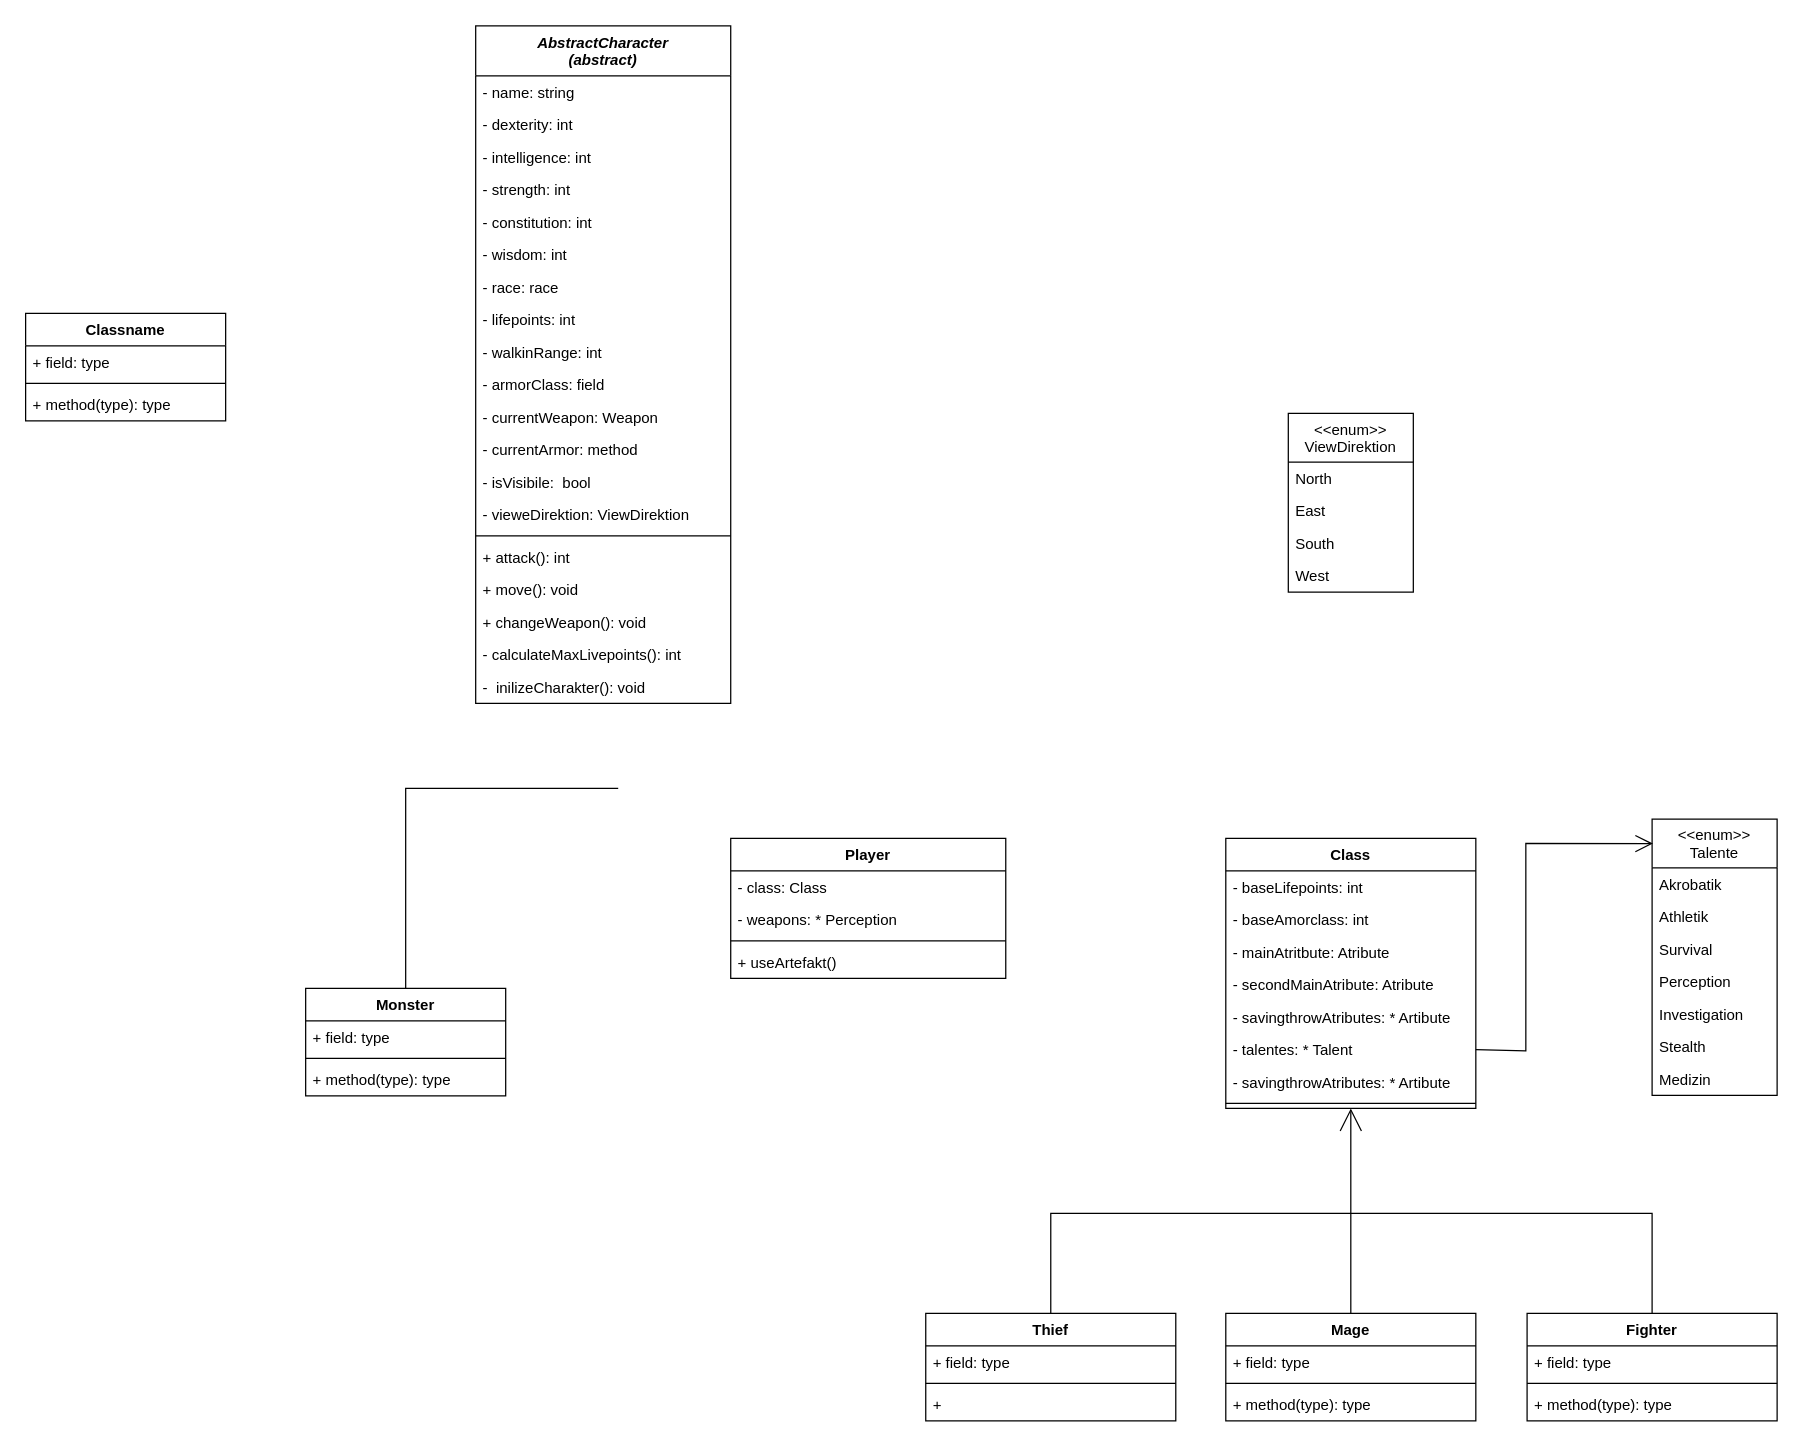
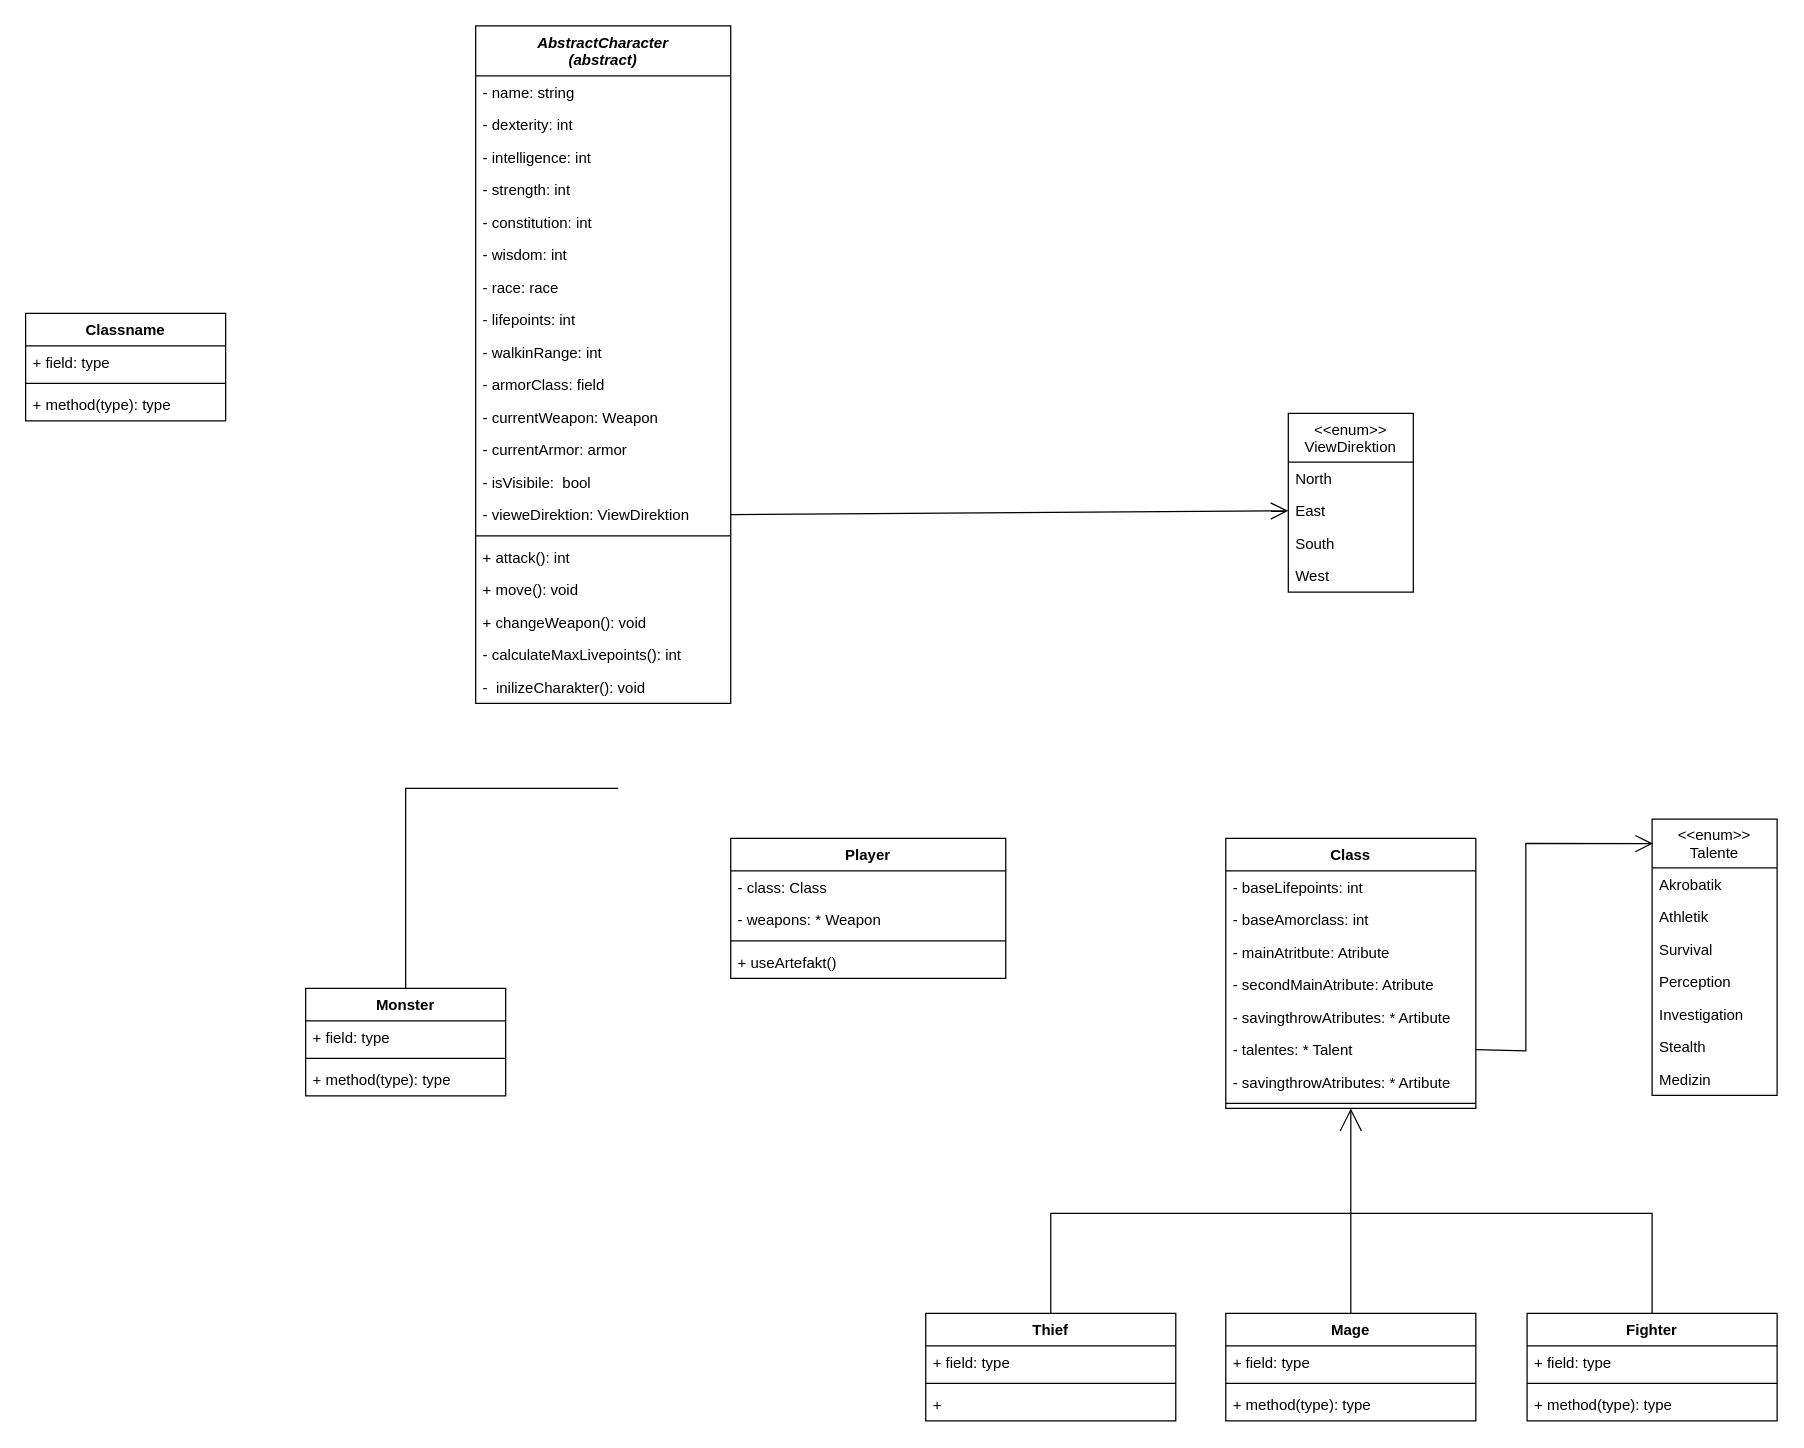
(569, 450) -> (565, 450)
none -> (1008, 513)
(824, 920) -> (810, 920)
